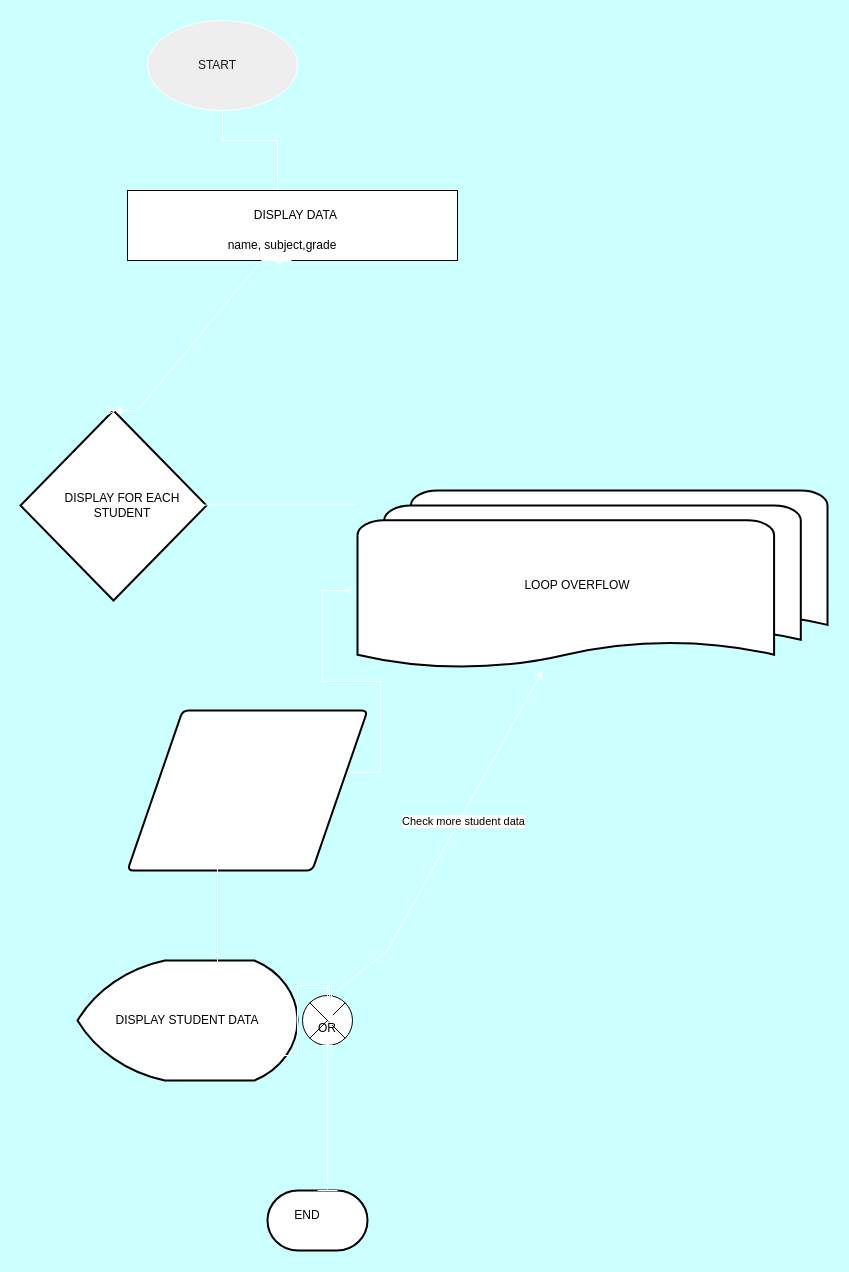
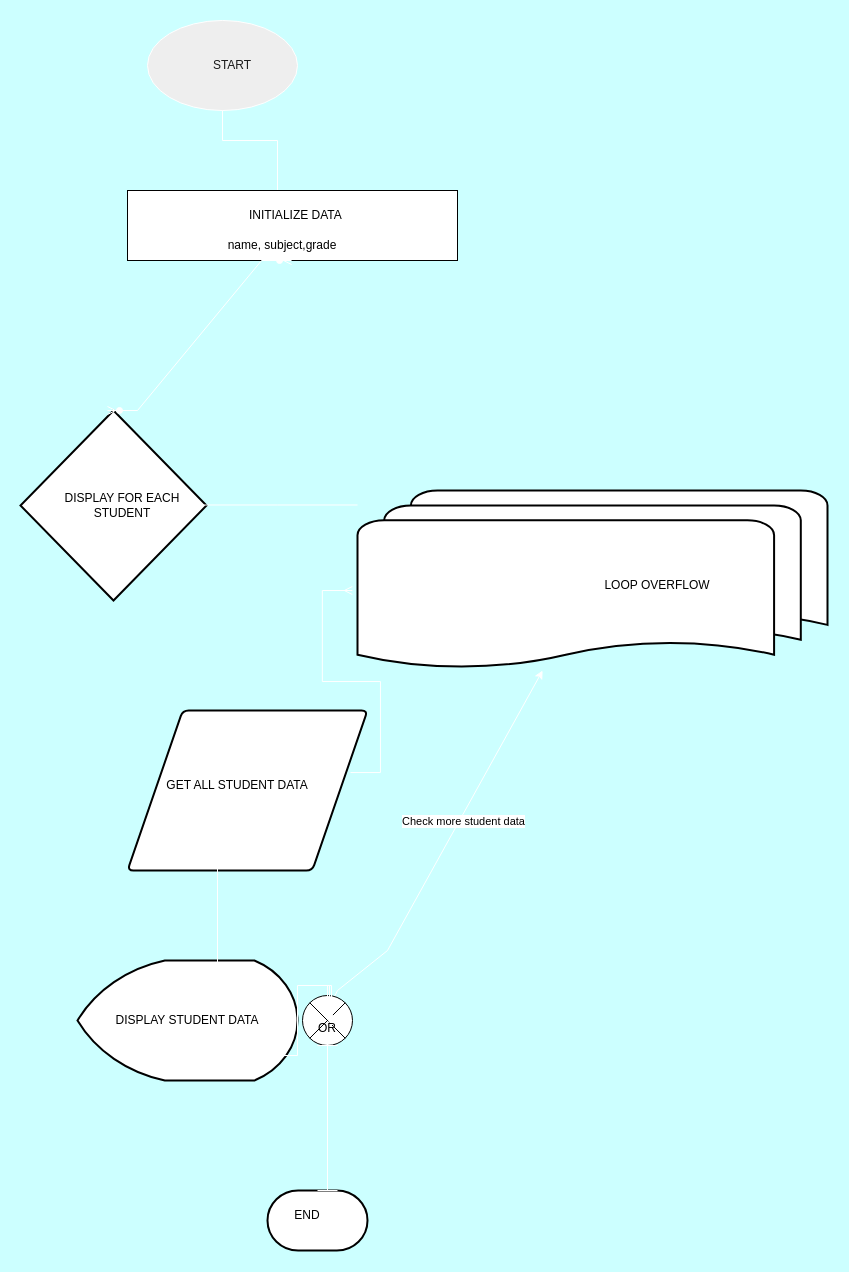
(218, 66) -> (233, 66)
(298, 216) -> (298, 216)
(578, 586) -> (658, 586)
none -> (238, 786)
